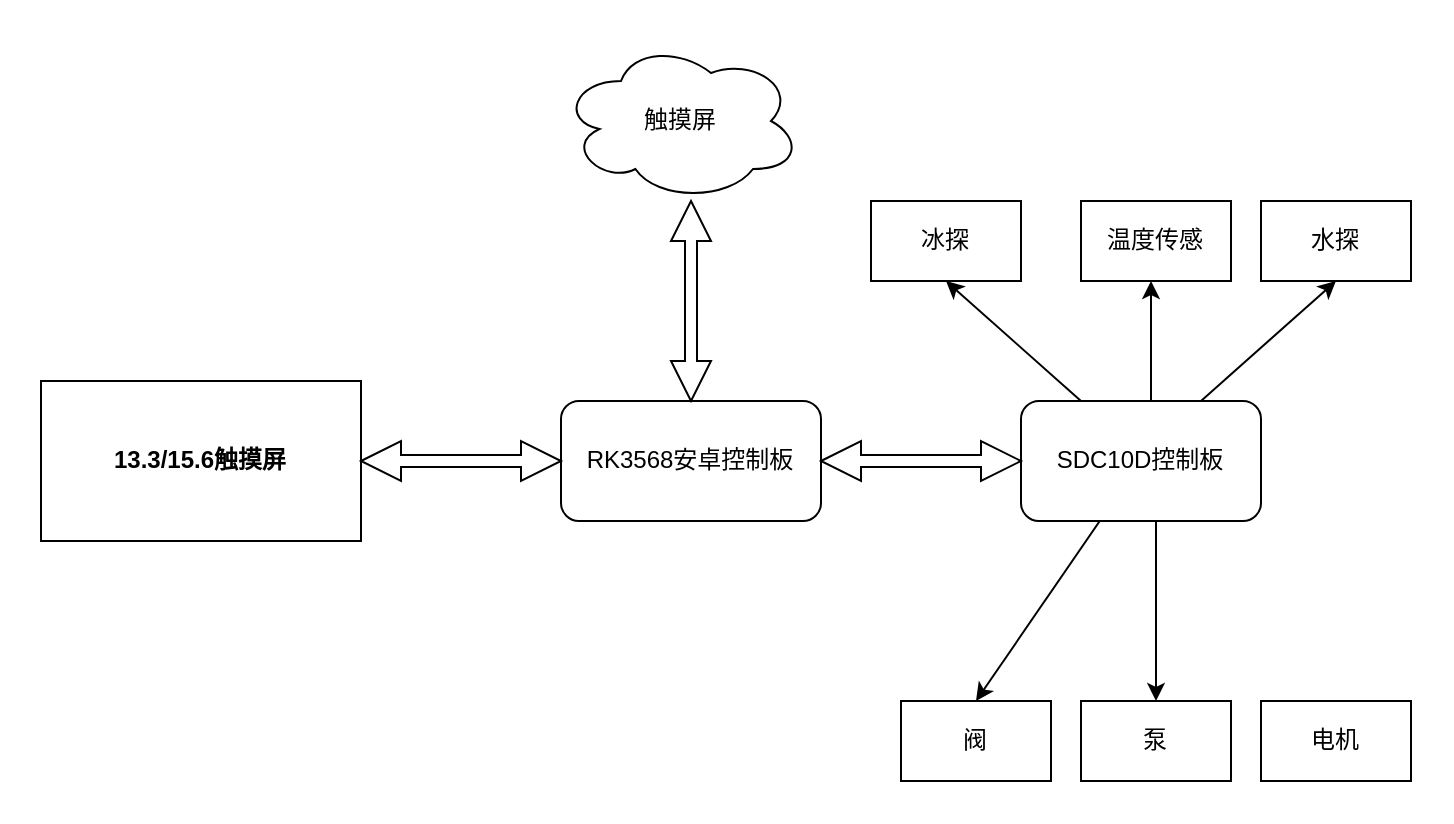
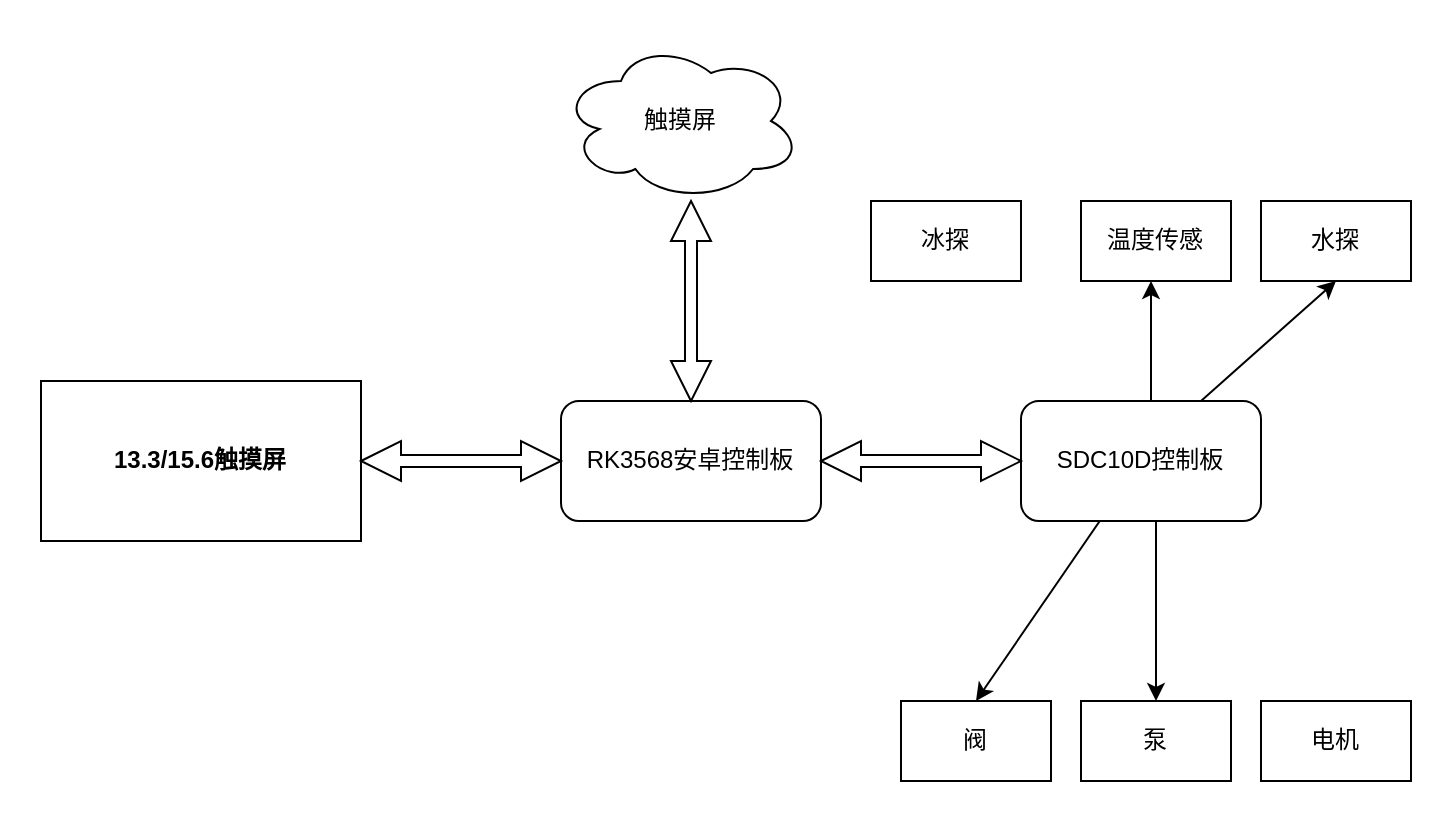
(1019, 346) -> none
